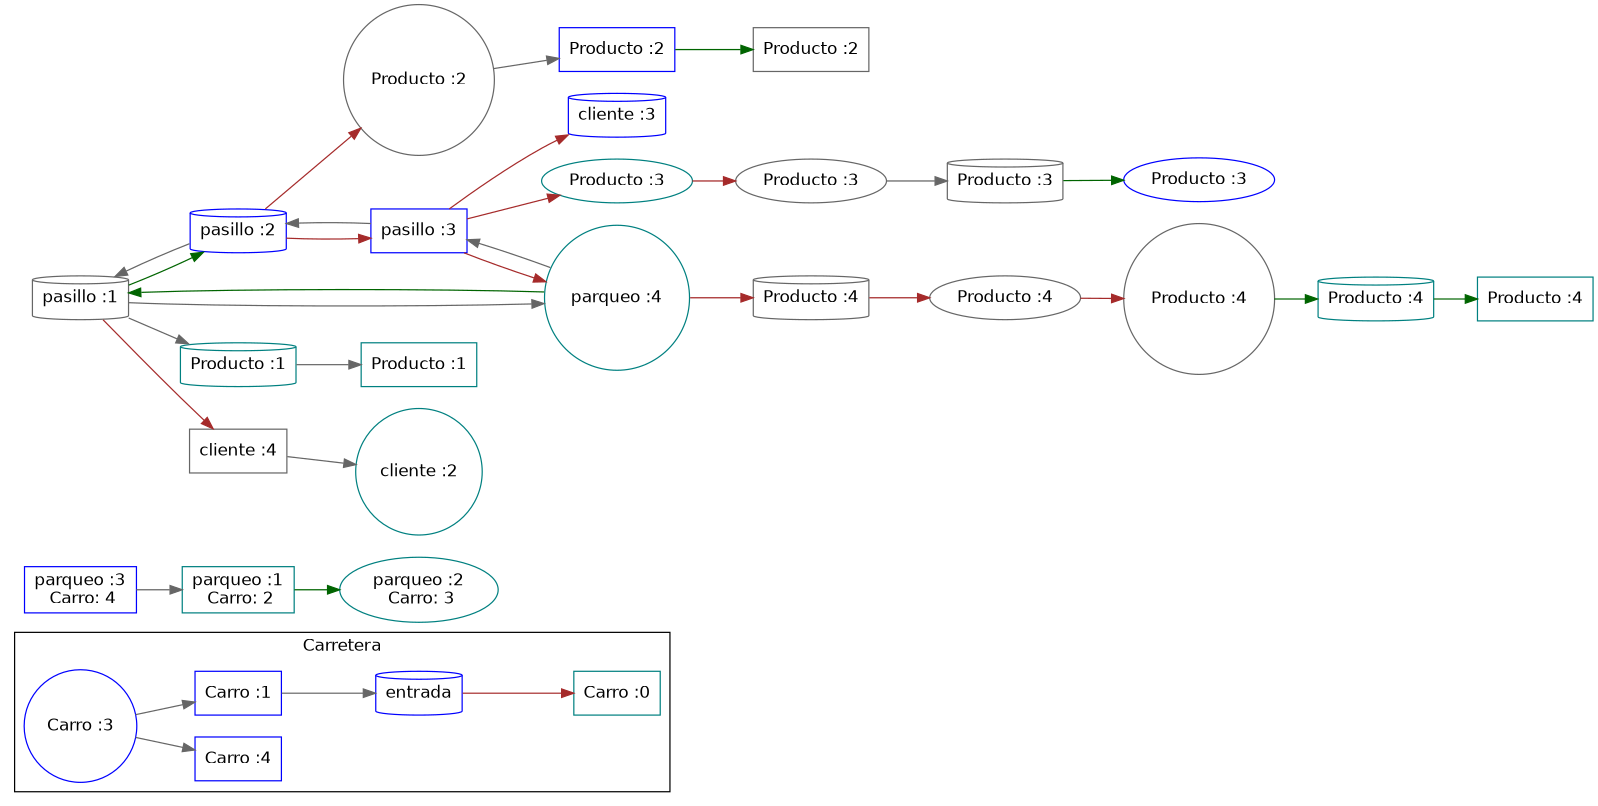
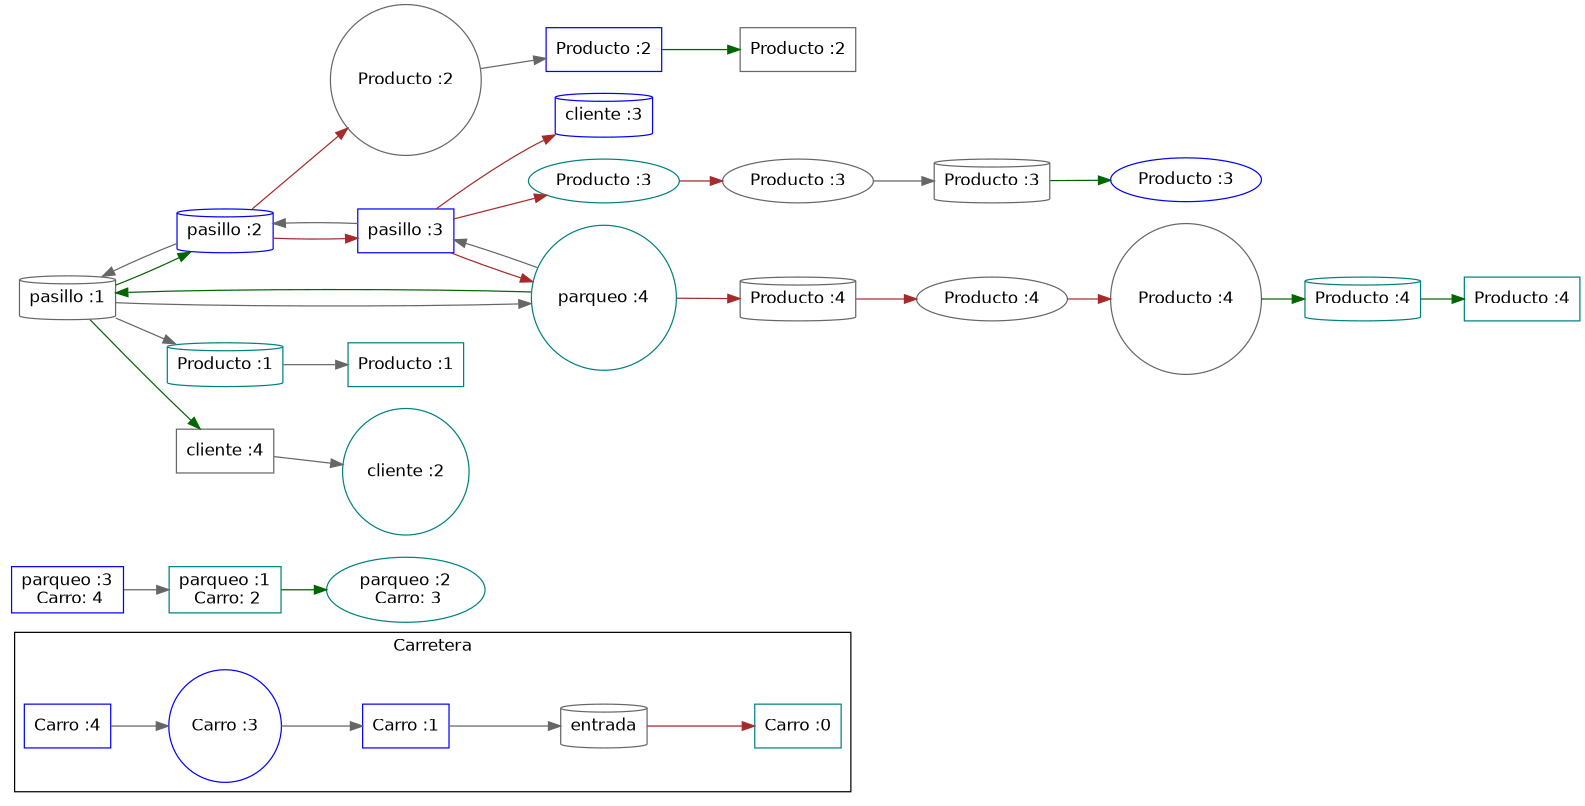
(153, 371) -> (140, 371)
(419, 693) -> (604, 726)
(159, 742) -> (133, 726)
